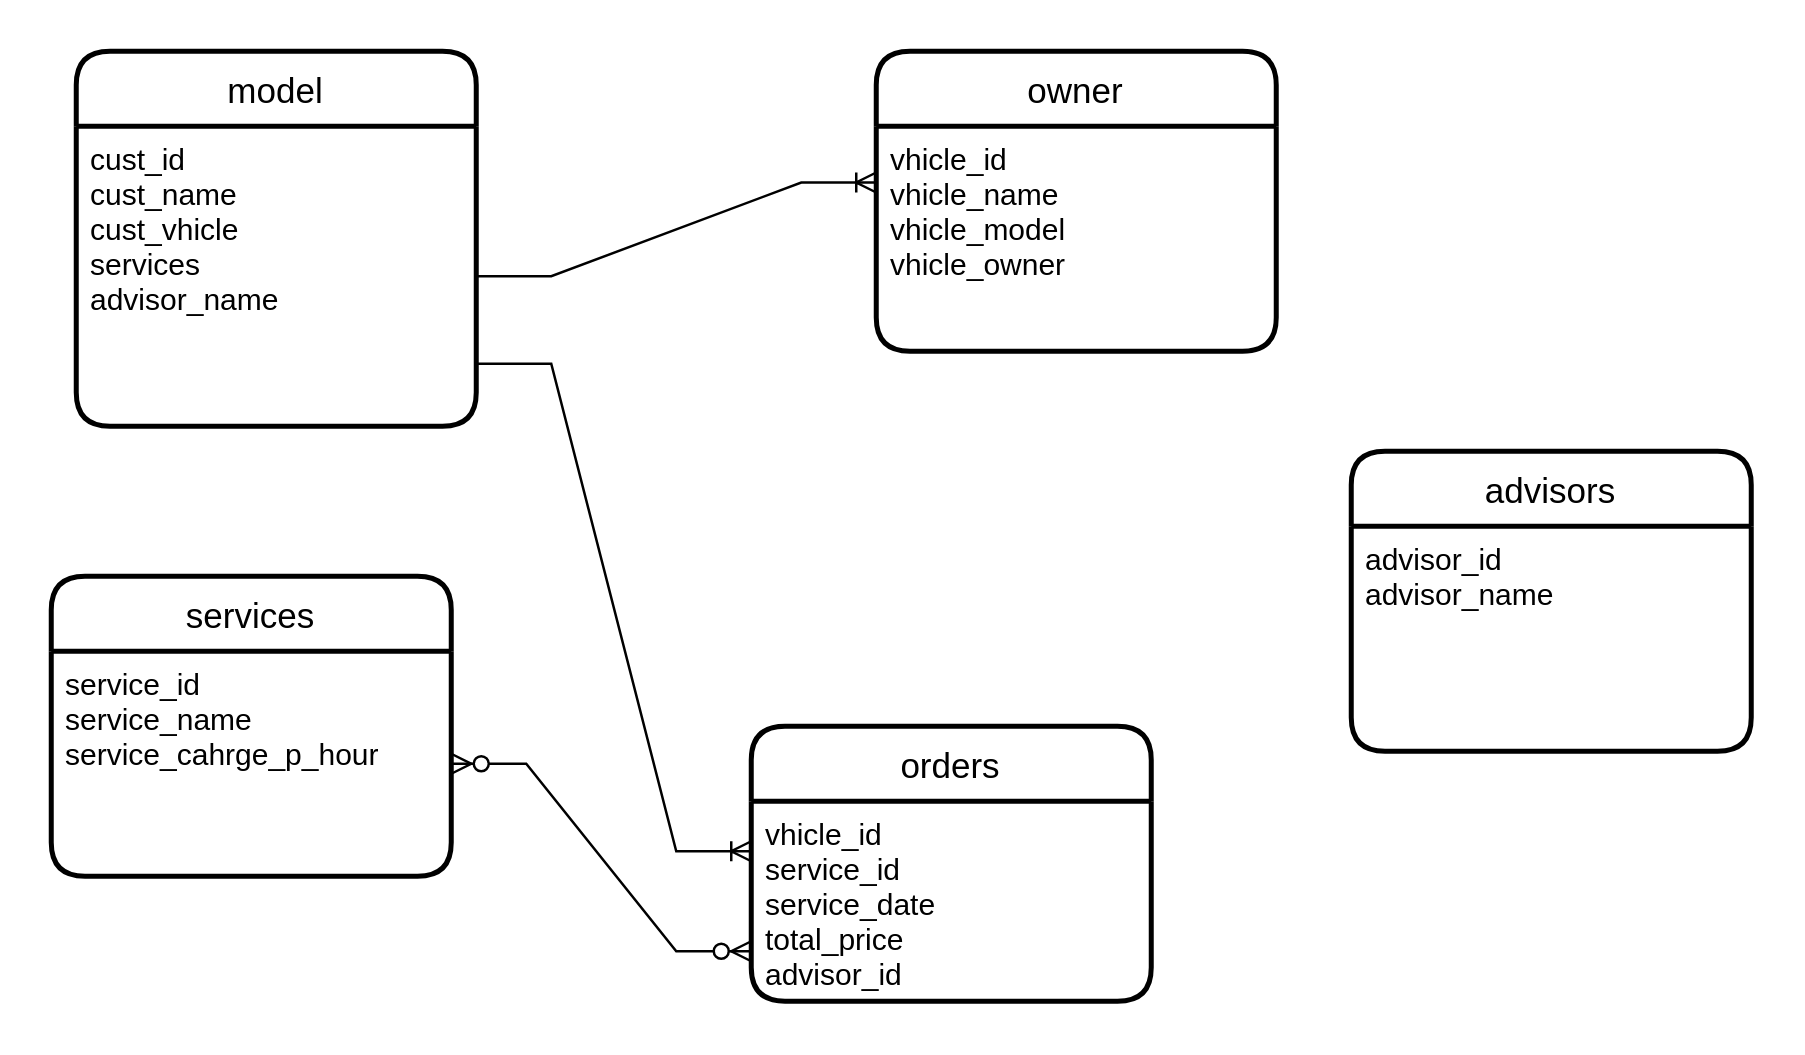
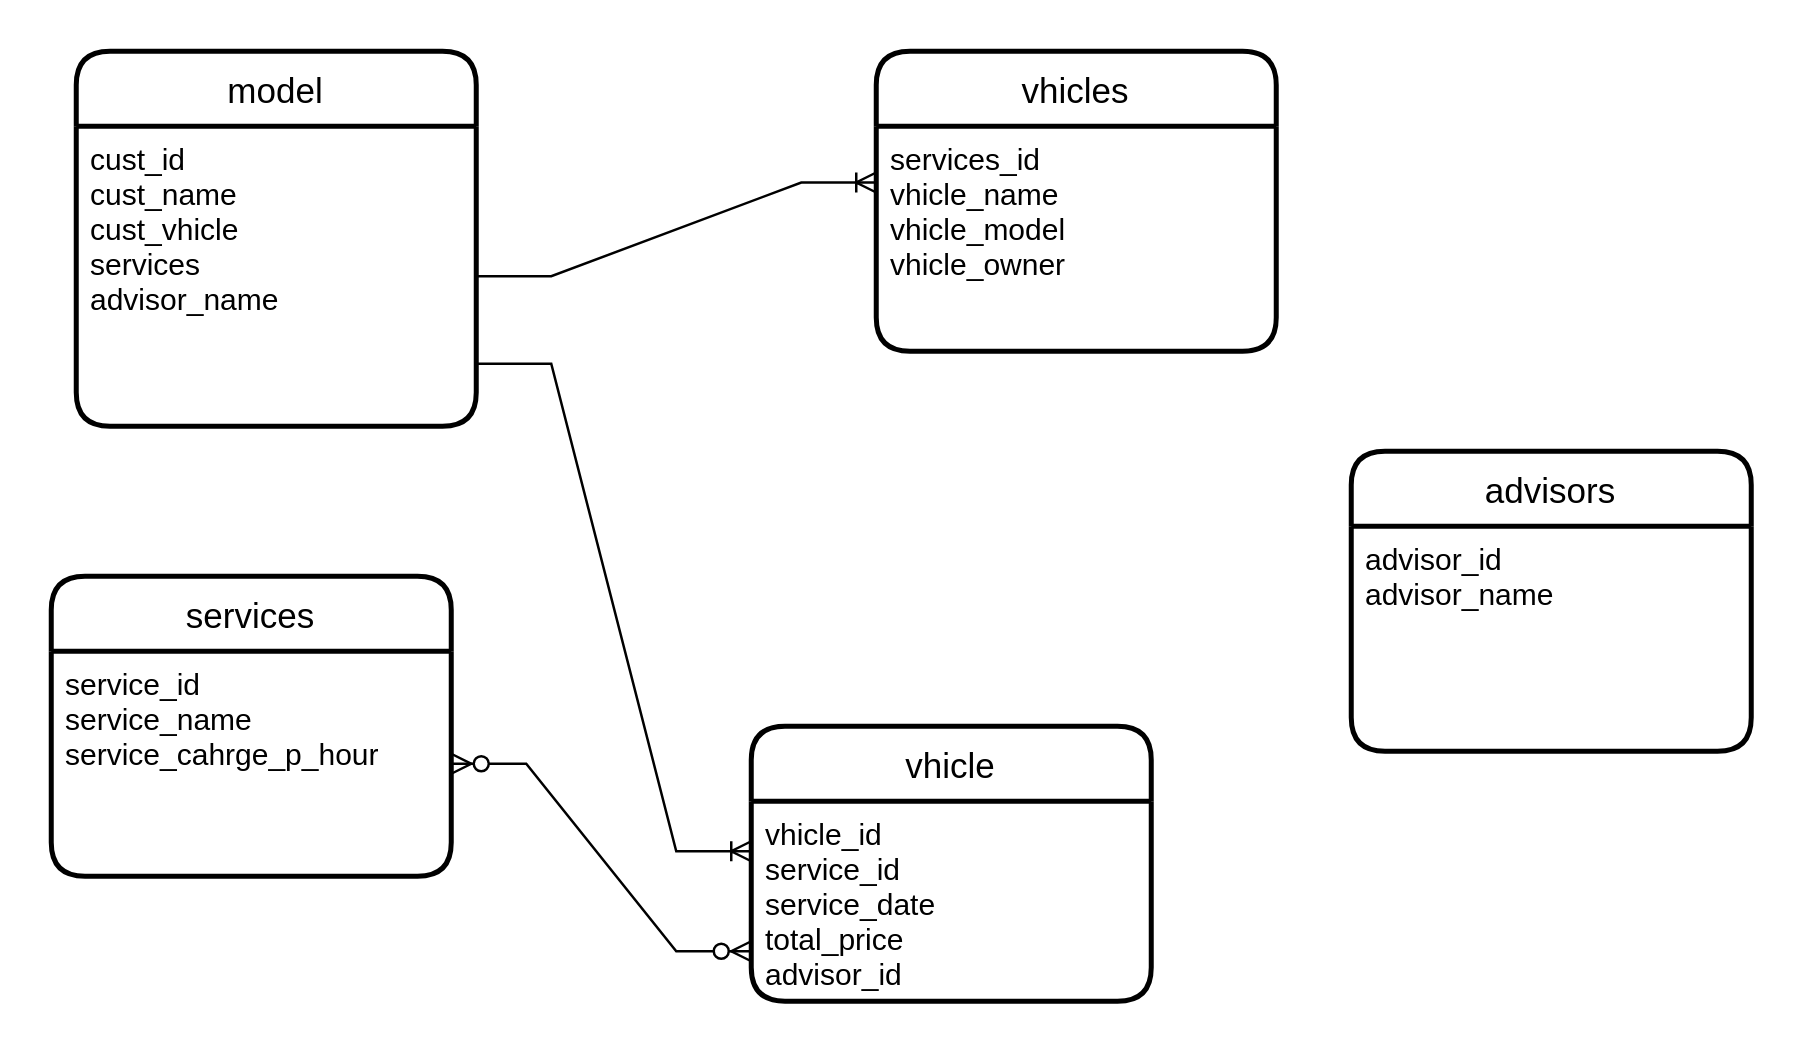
(1075, 91) -> (1075, 91)
(954, 160) -> (975, 160)
(950, 766) -> (950, 766)
